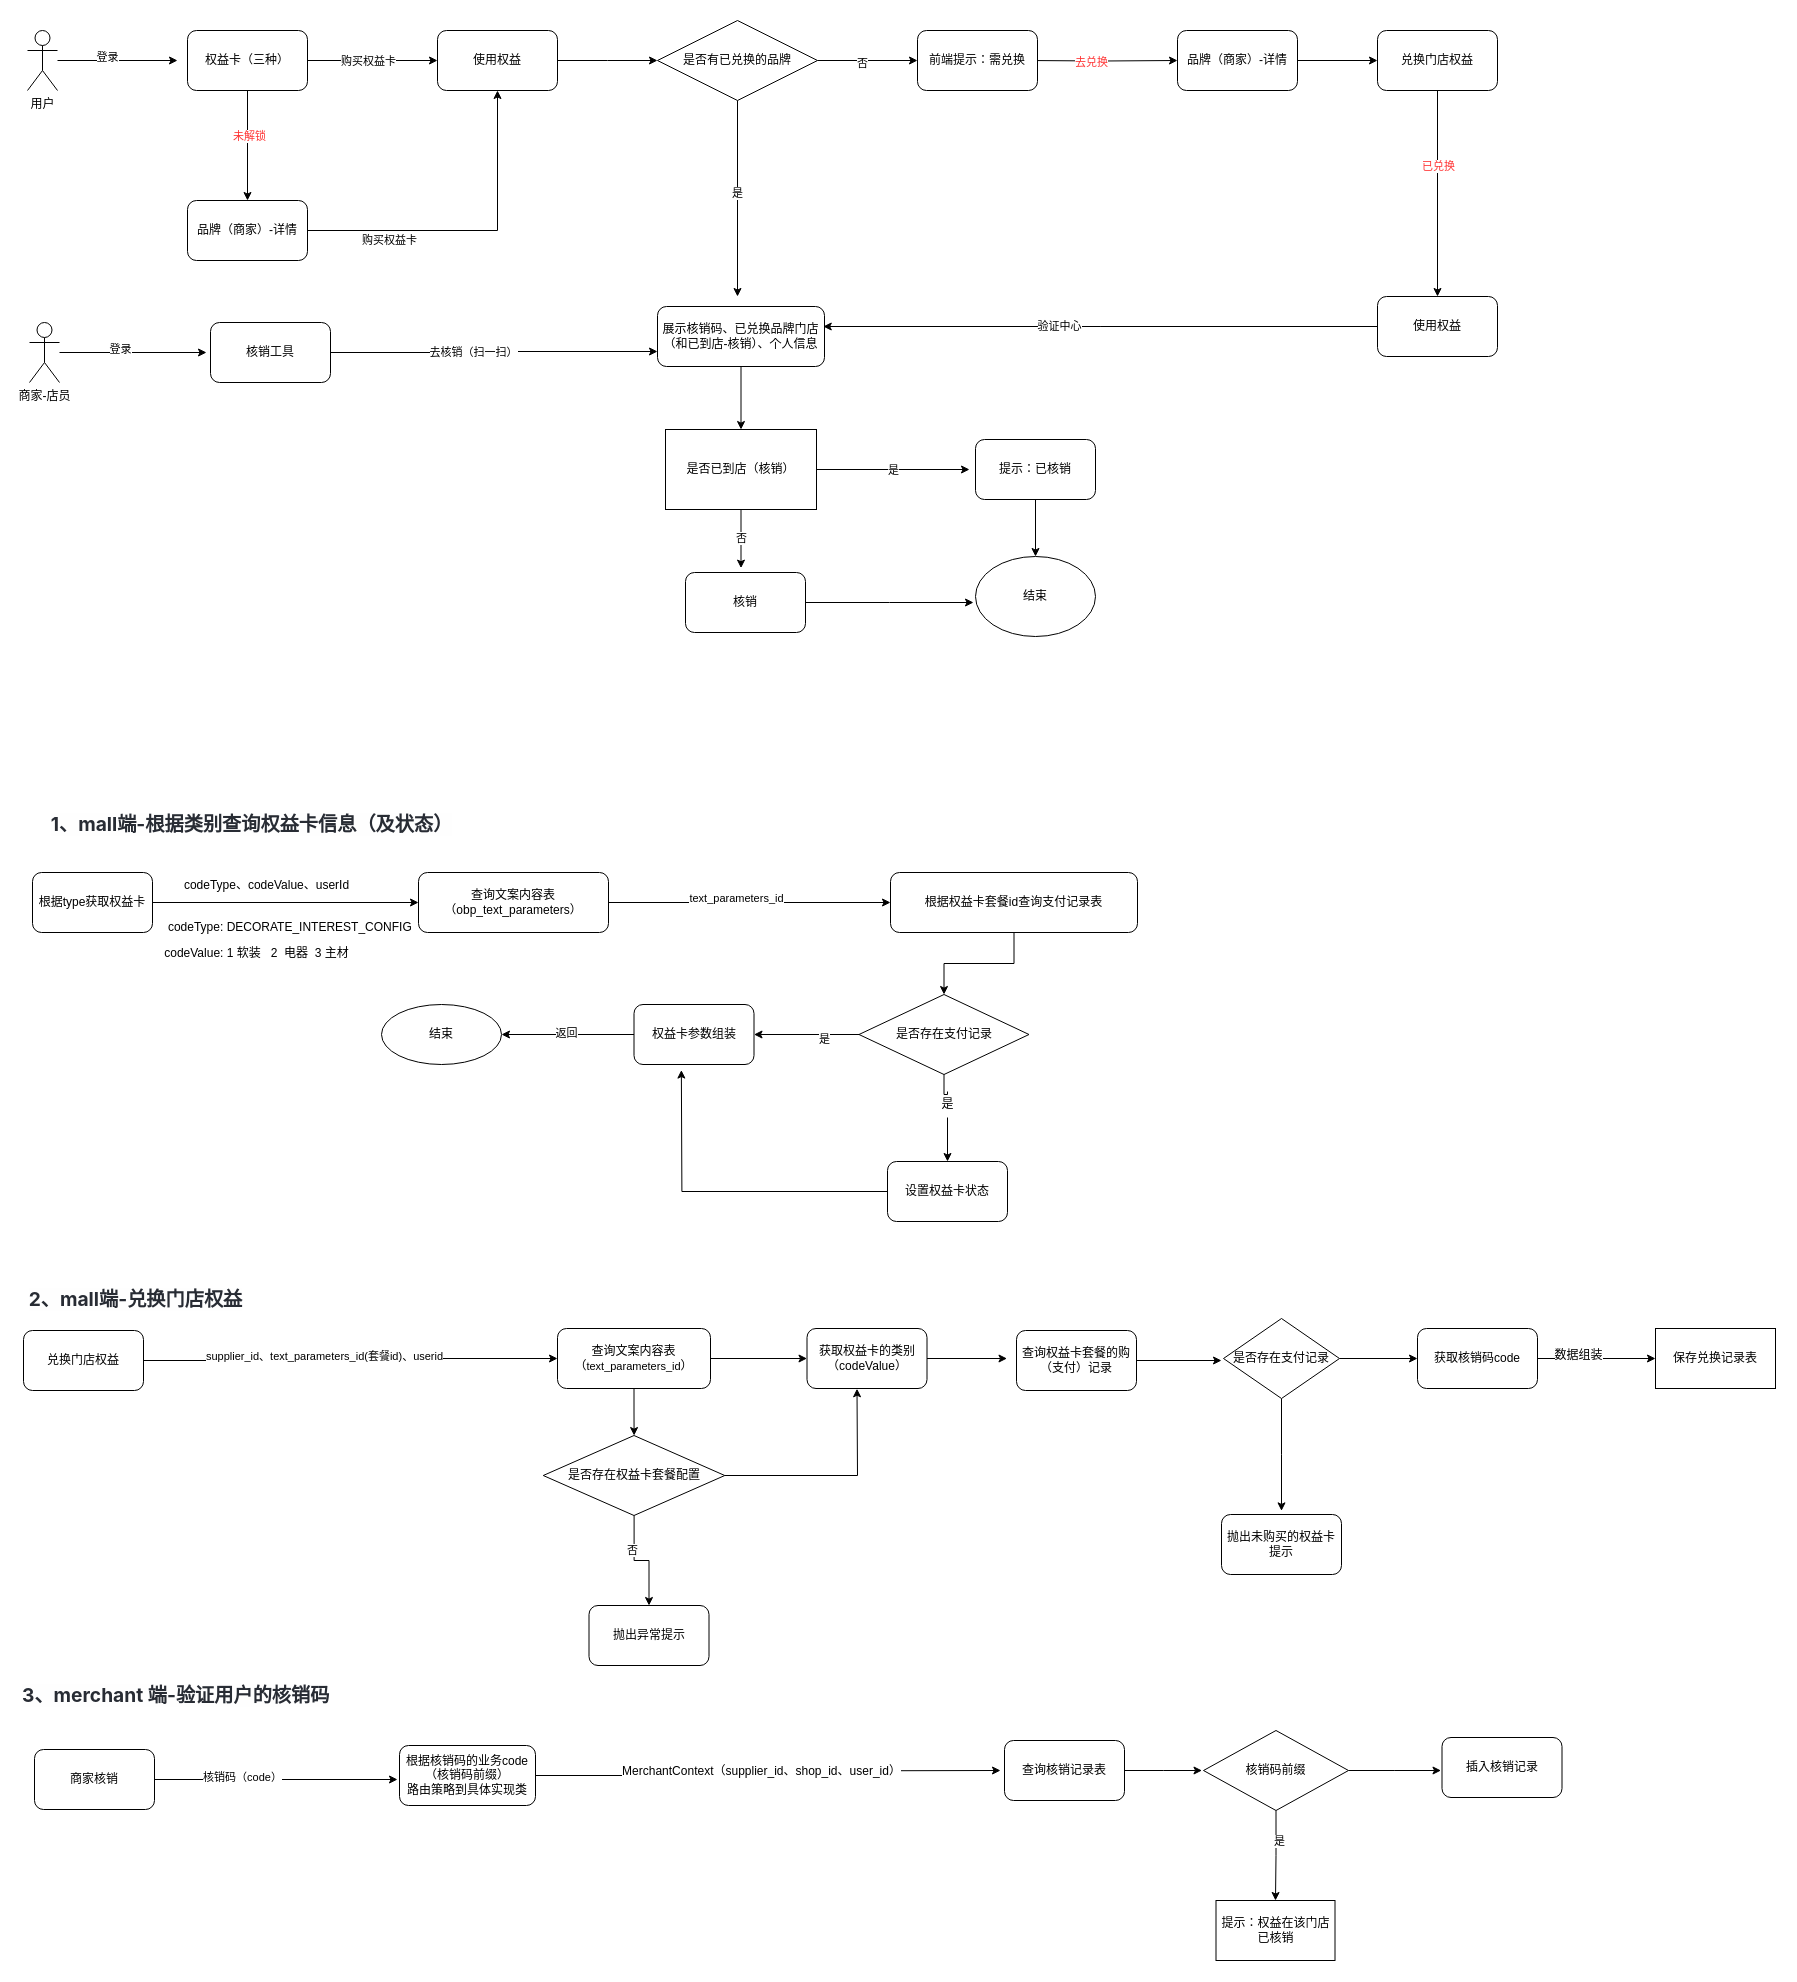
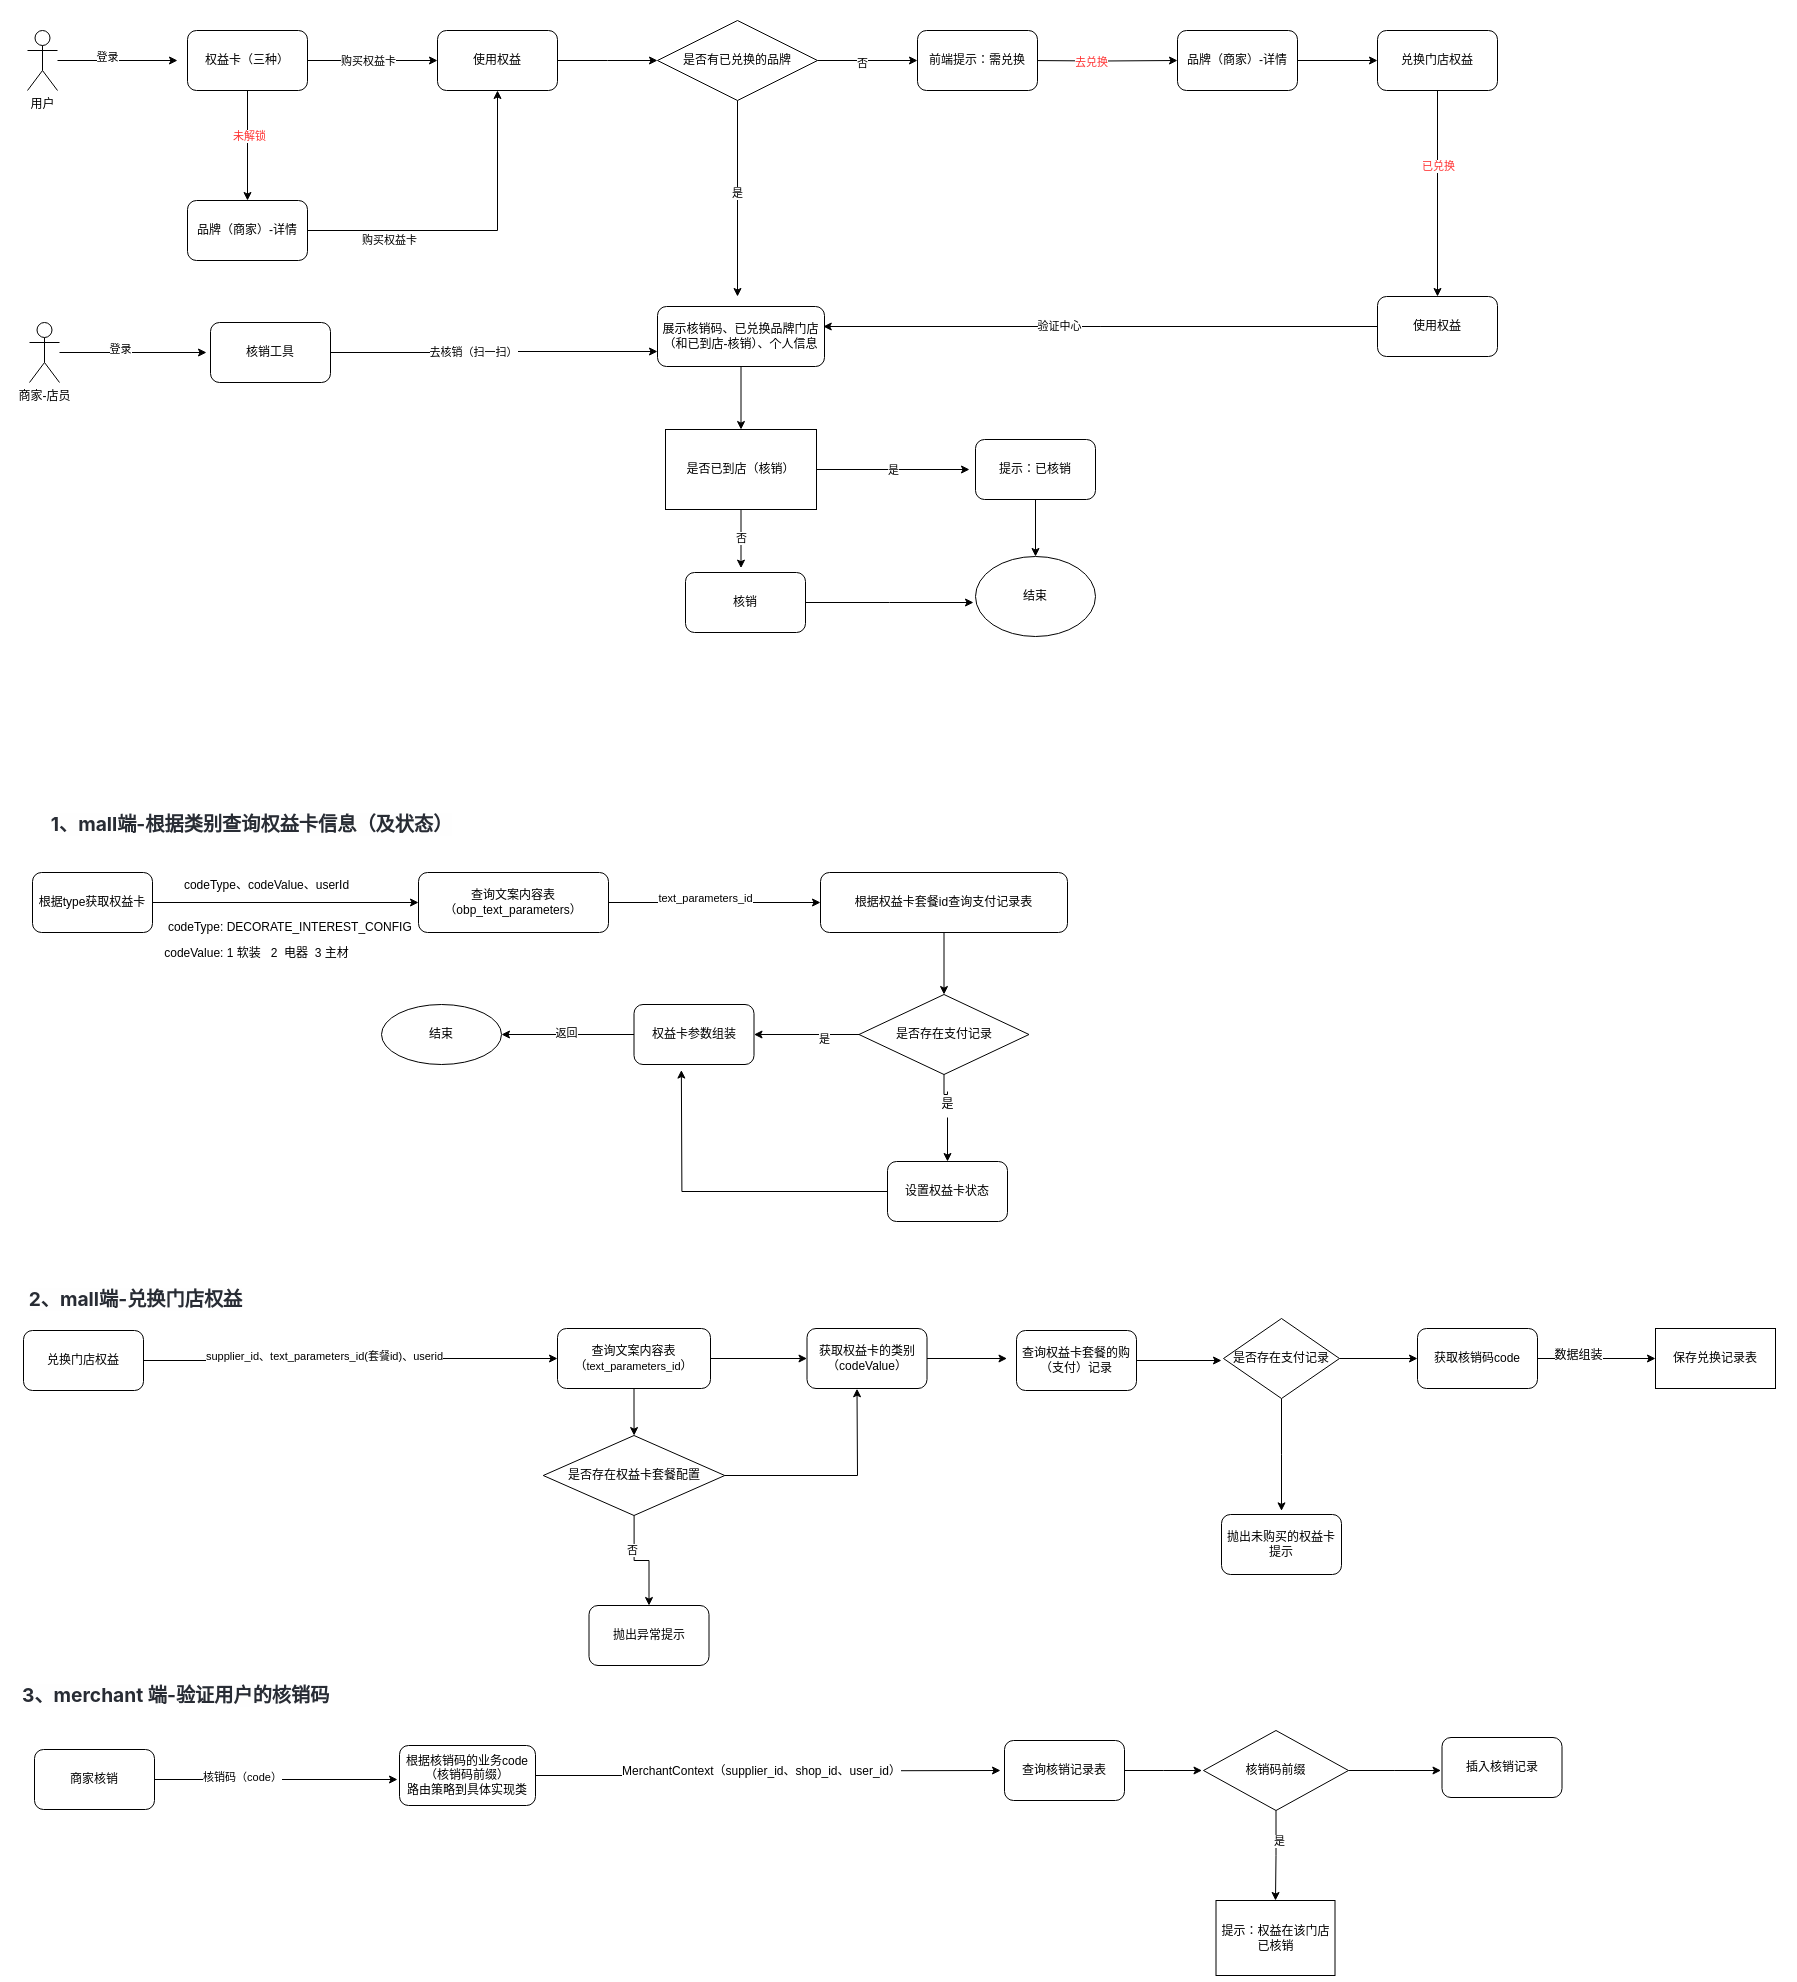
(1014, 903) -> (944, 903)
(1276, 1931) -> (1276, 1938)
